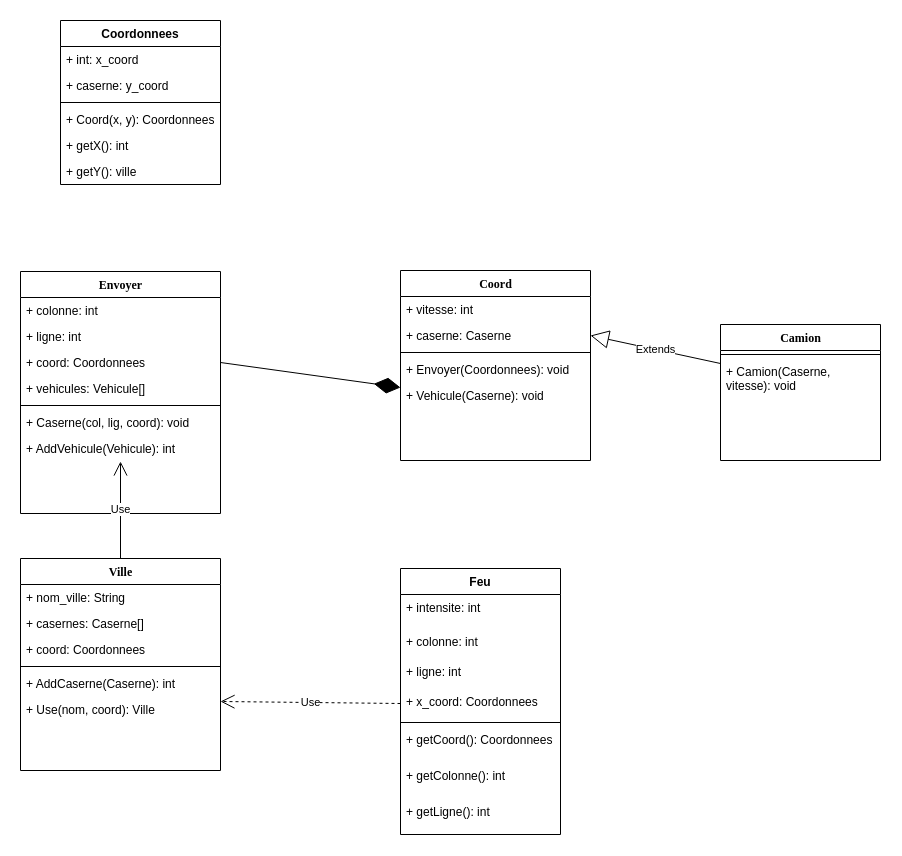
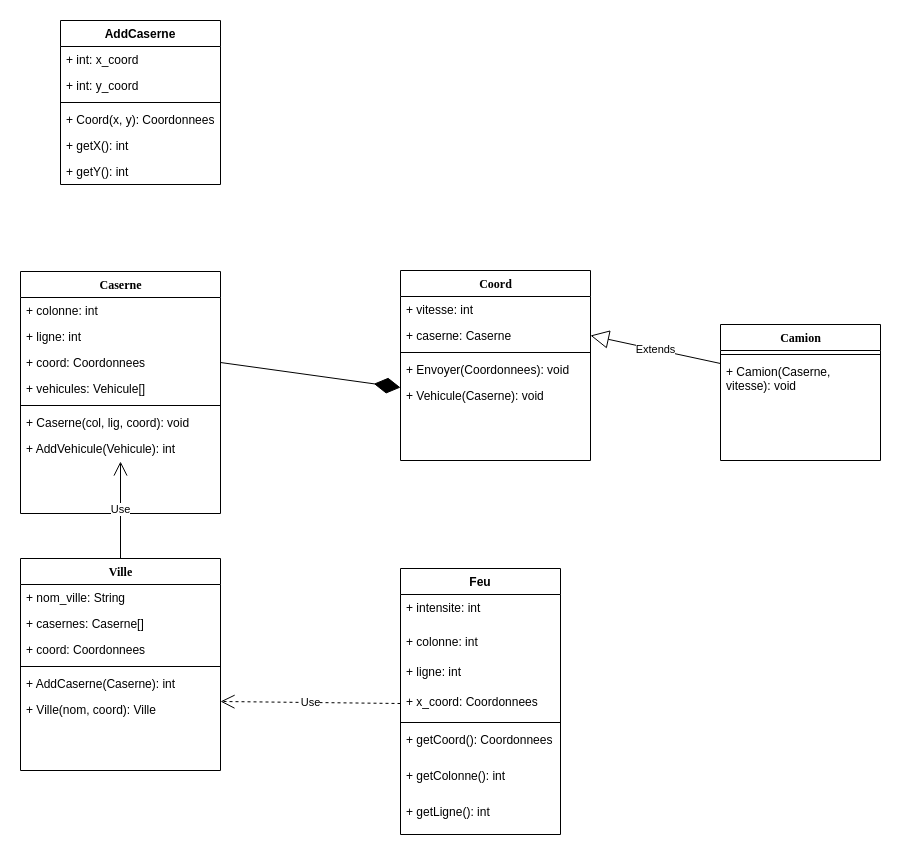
(140, 34) -> (140, 34)
(122, 86) -> (107, 86)
(107, 172) -> (103, 172)
(121, 286) -> (121, 286)
(95, 711) -> (97, 711)
